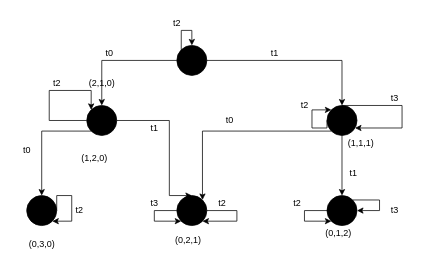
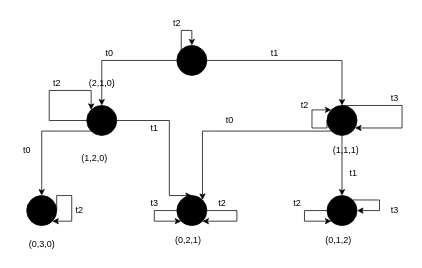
(360, 143) -> (345, 150)
(338, 233) -> (338, 240)
